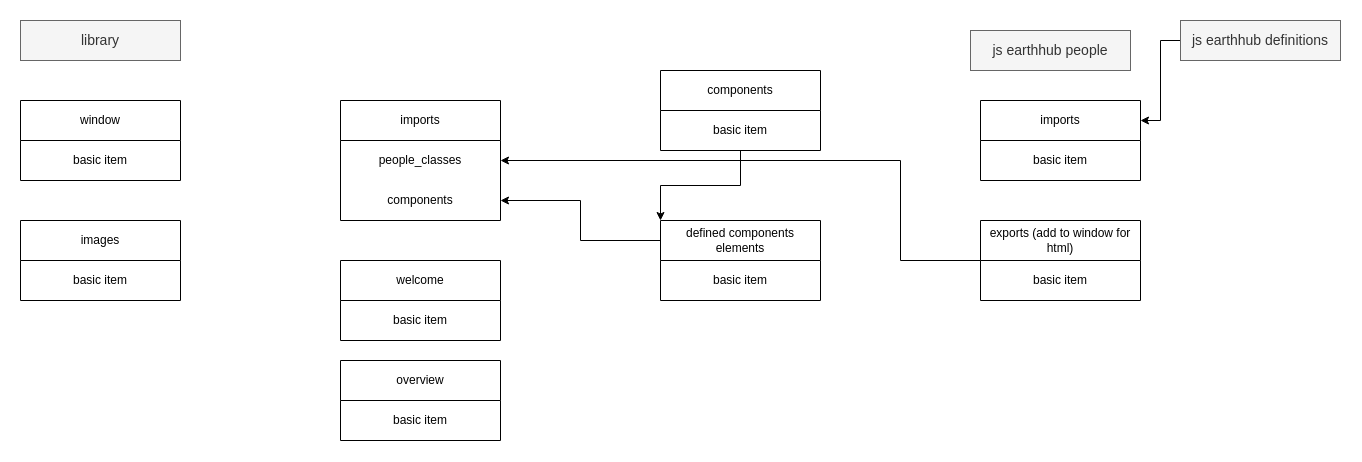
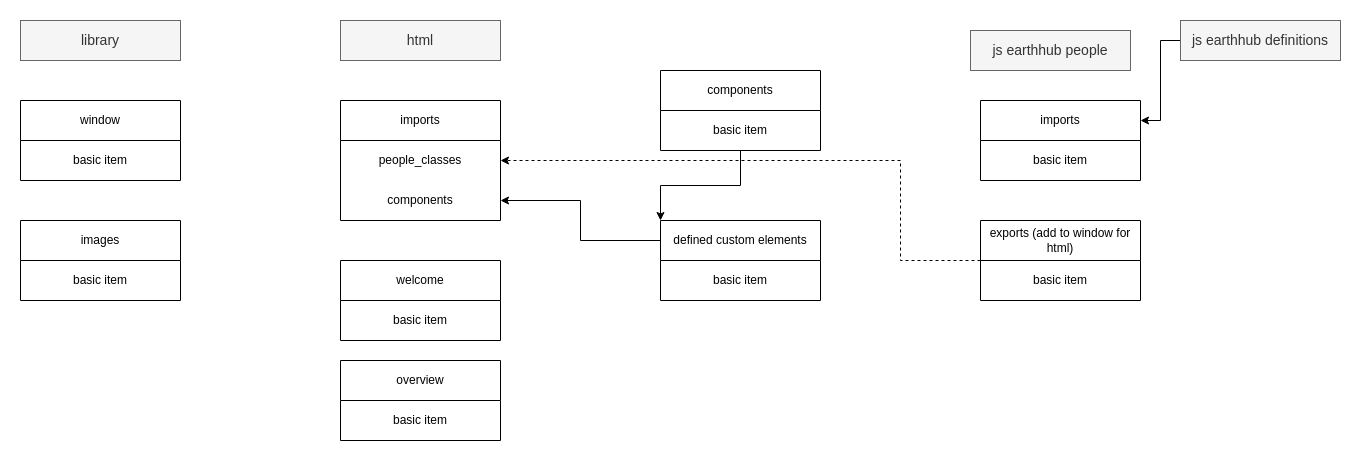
none -> (421, 41)
(793, 161) -> (793, 161)
(741, 241) -> (741, 241)
